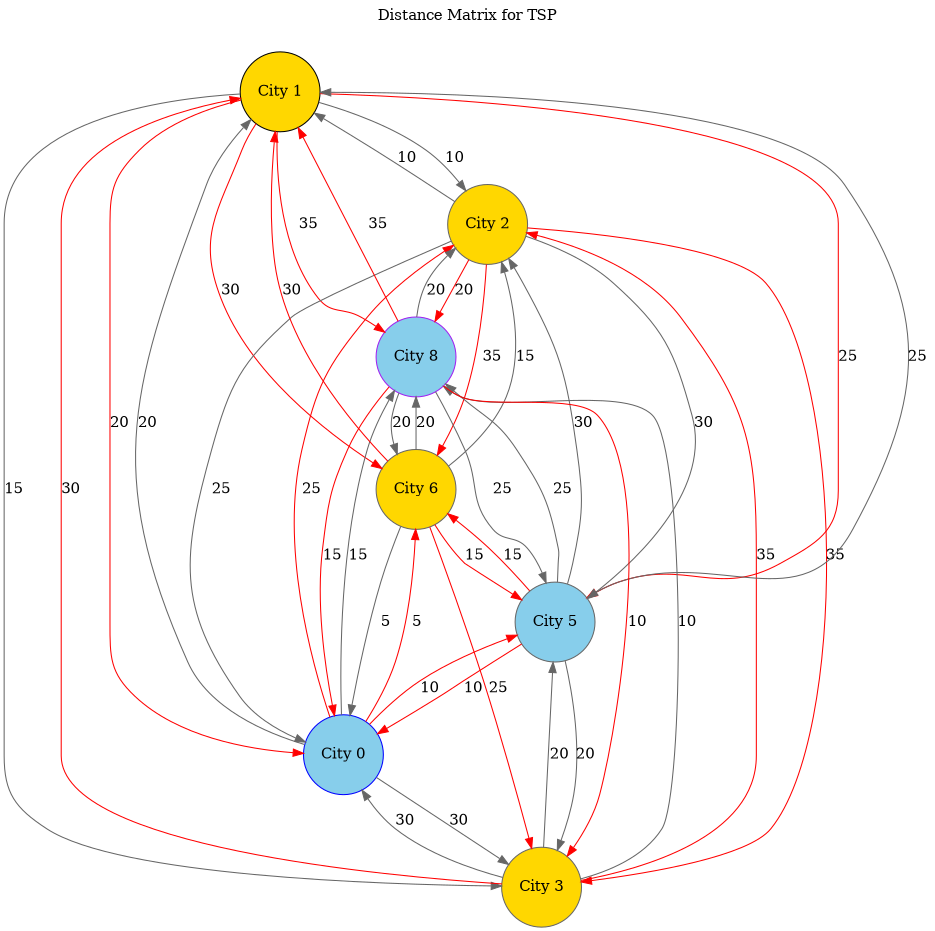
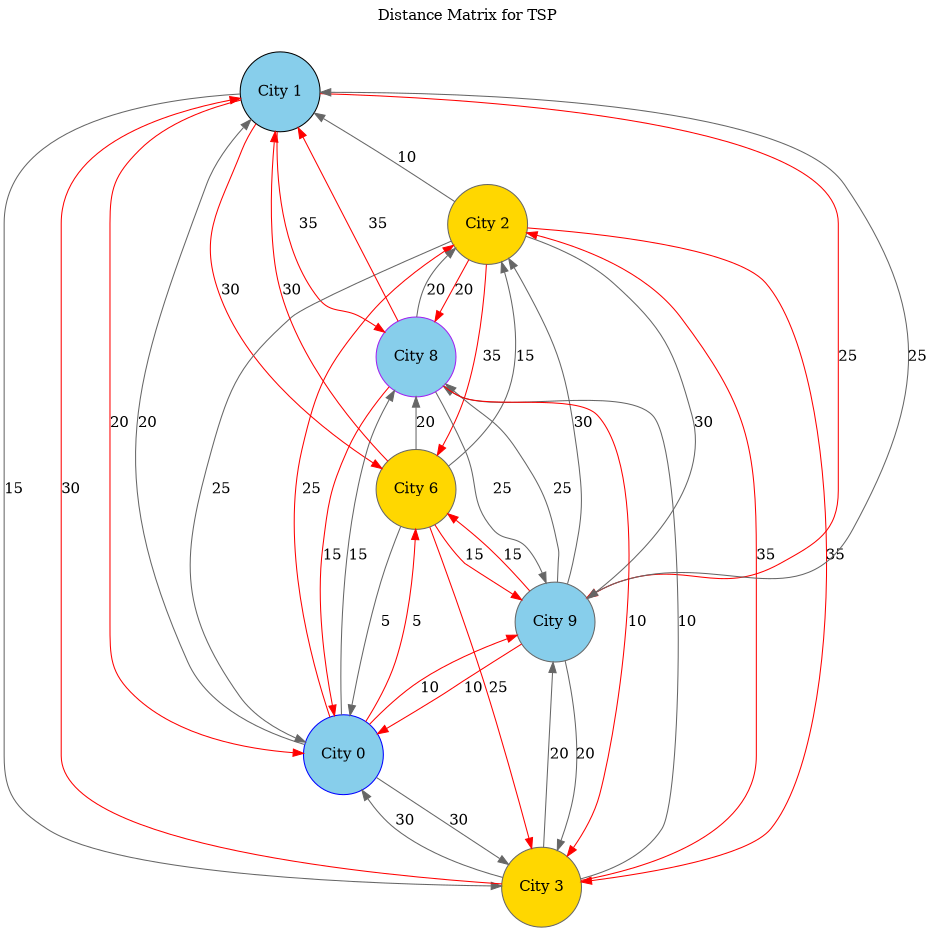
(280, 92) -> (280, 92)
(395, 132) -> none
(392, 418) -> none
(555, 622) -> (555, 622)
